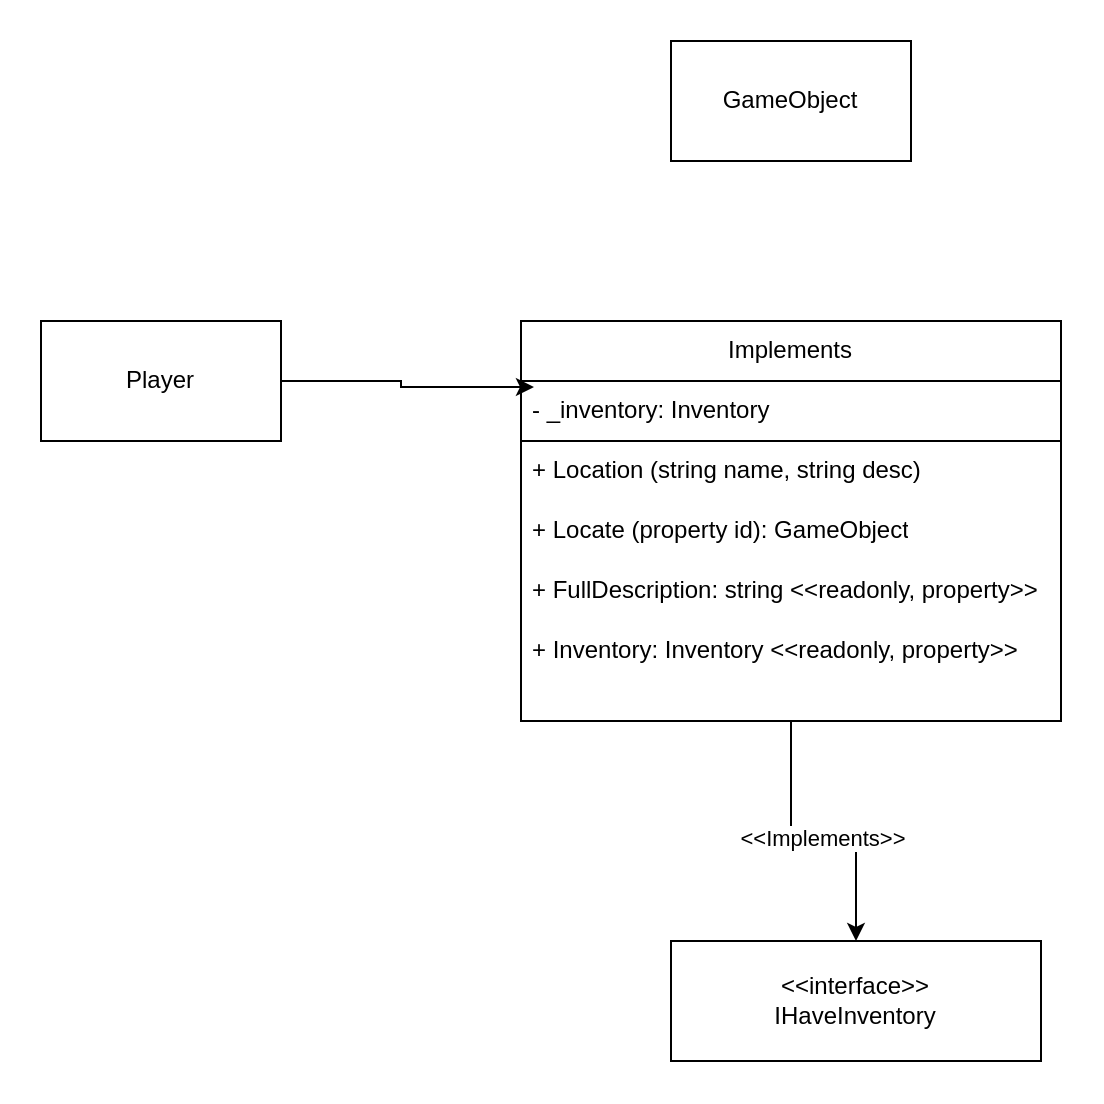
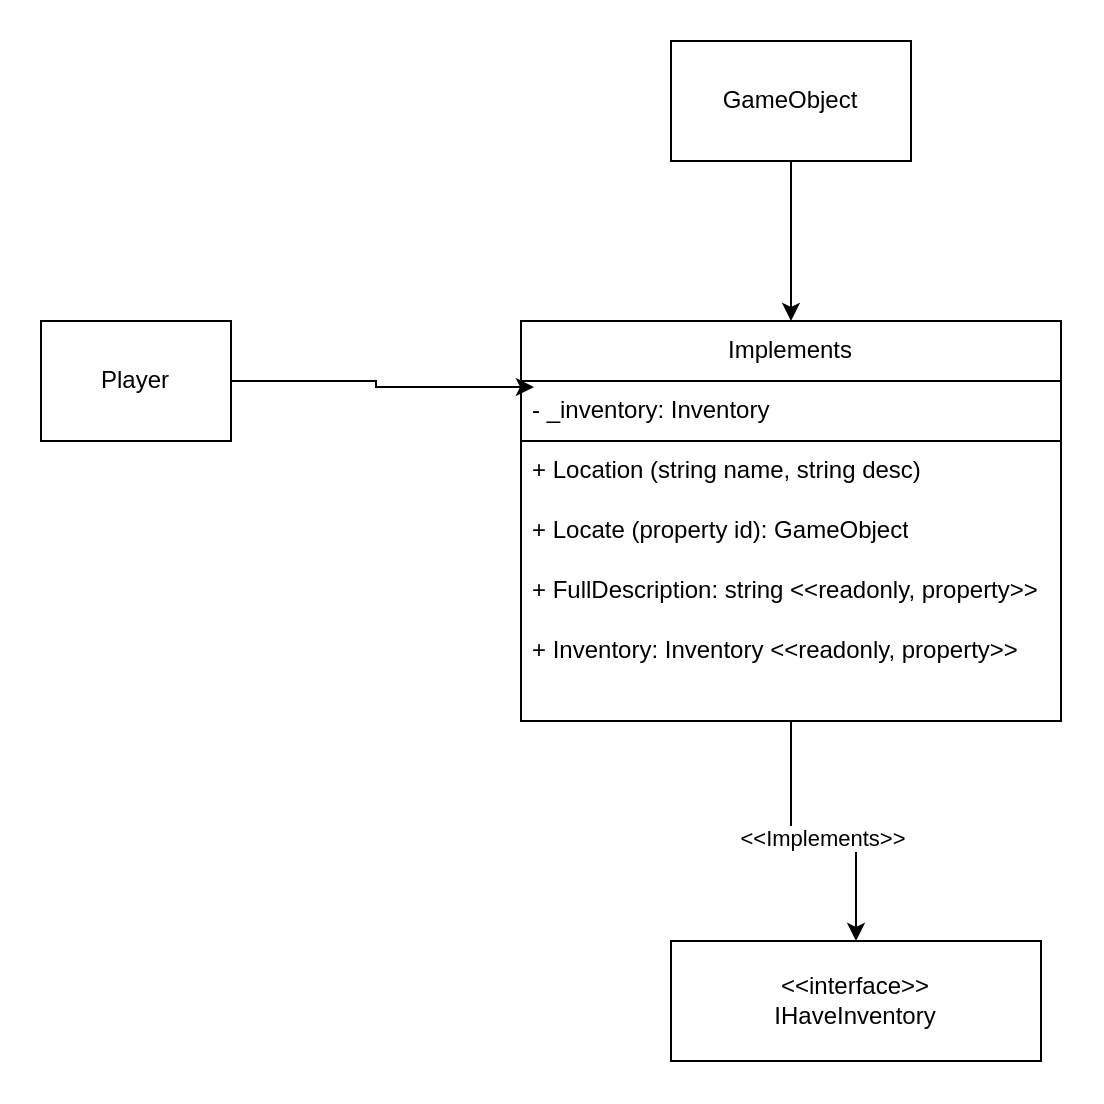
none -> (791, 234)
(161, 381) -> (136, 381)
